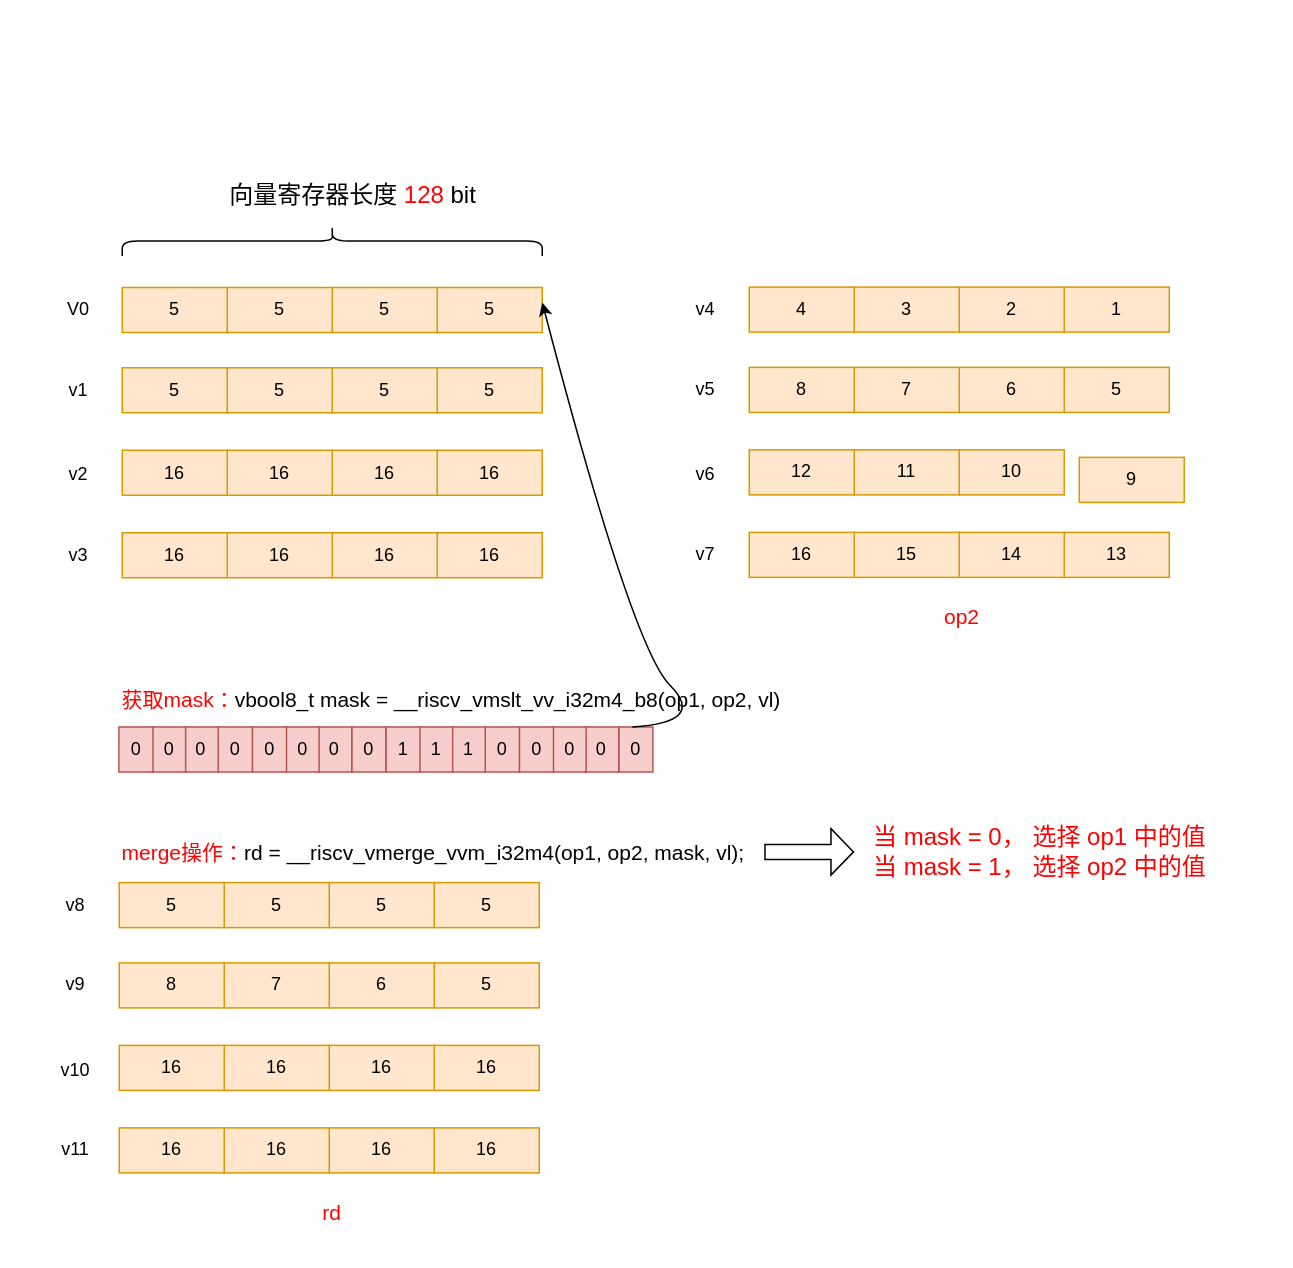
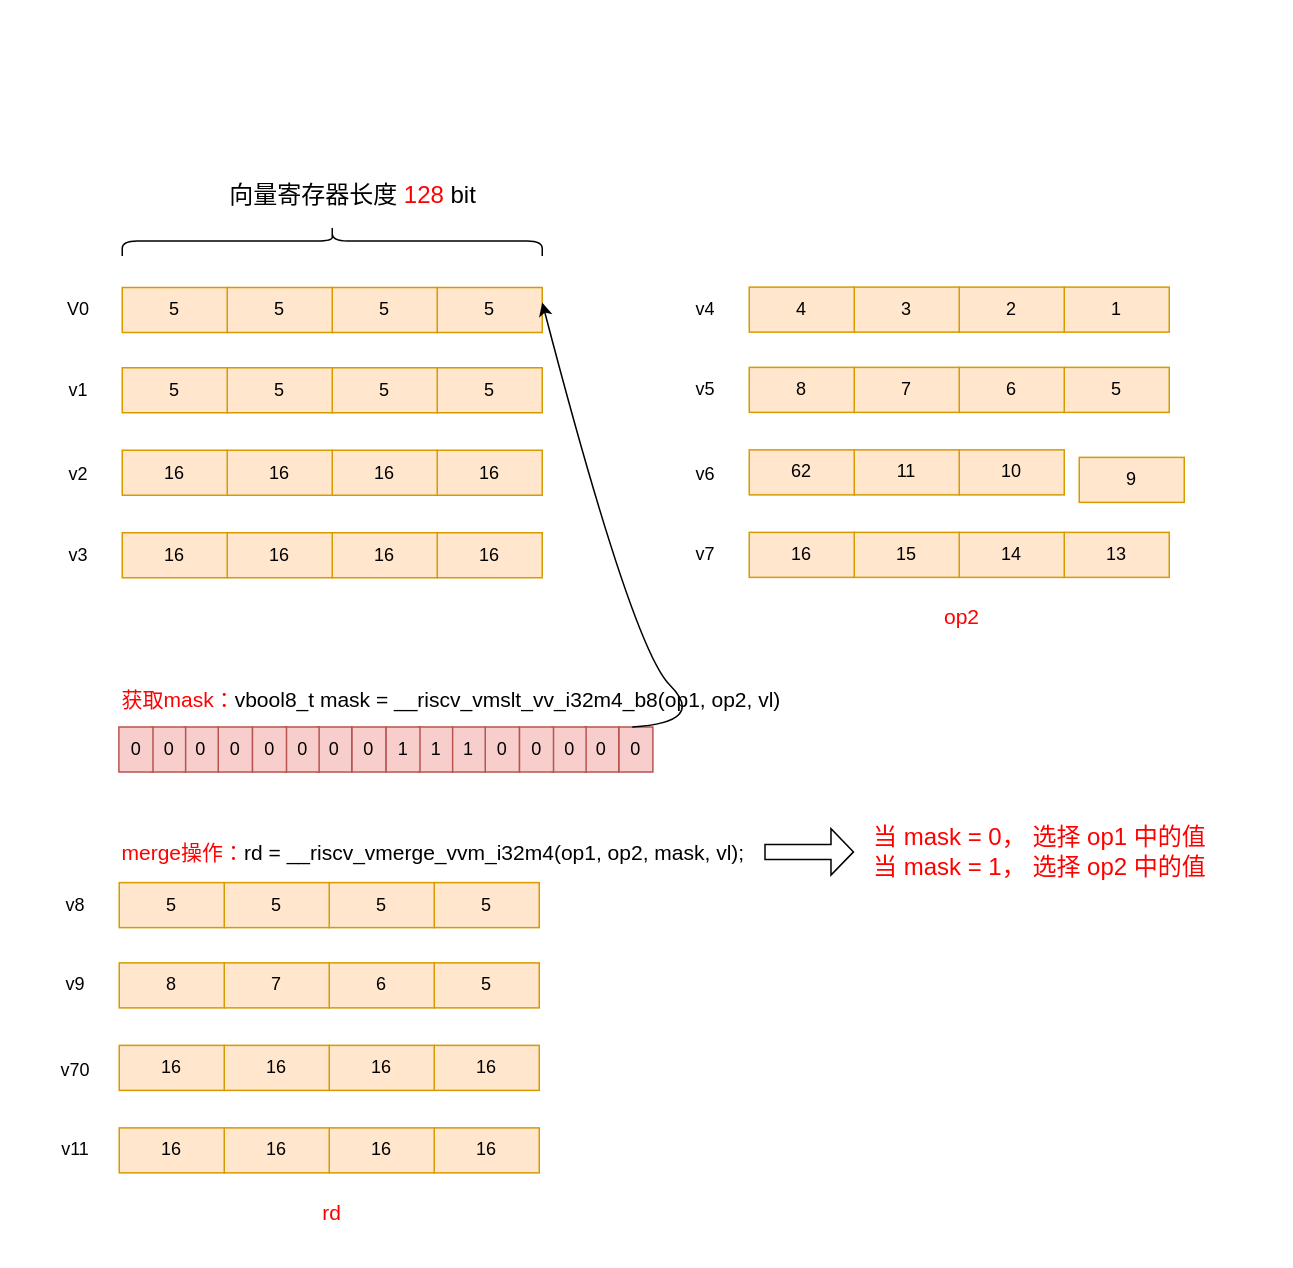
(802, 472) -> (802, 472)
(76, 1070) -> (76, 1070)
